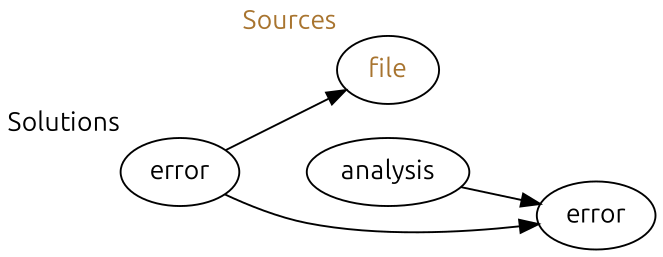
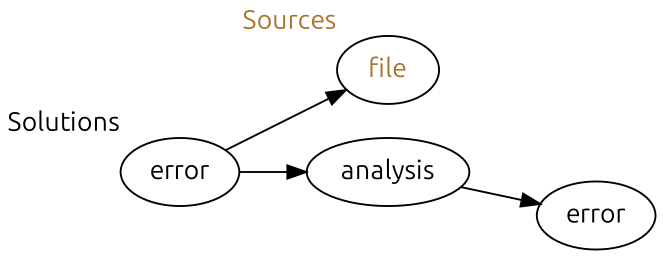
(369, 231) -> (263, 172)
